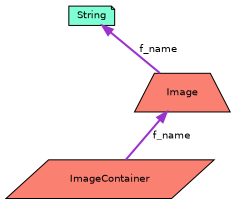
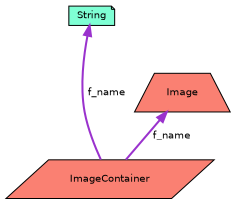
(135, 53) -> (83, 99)
